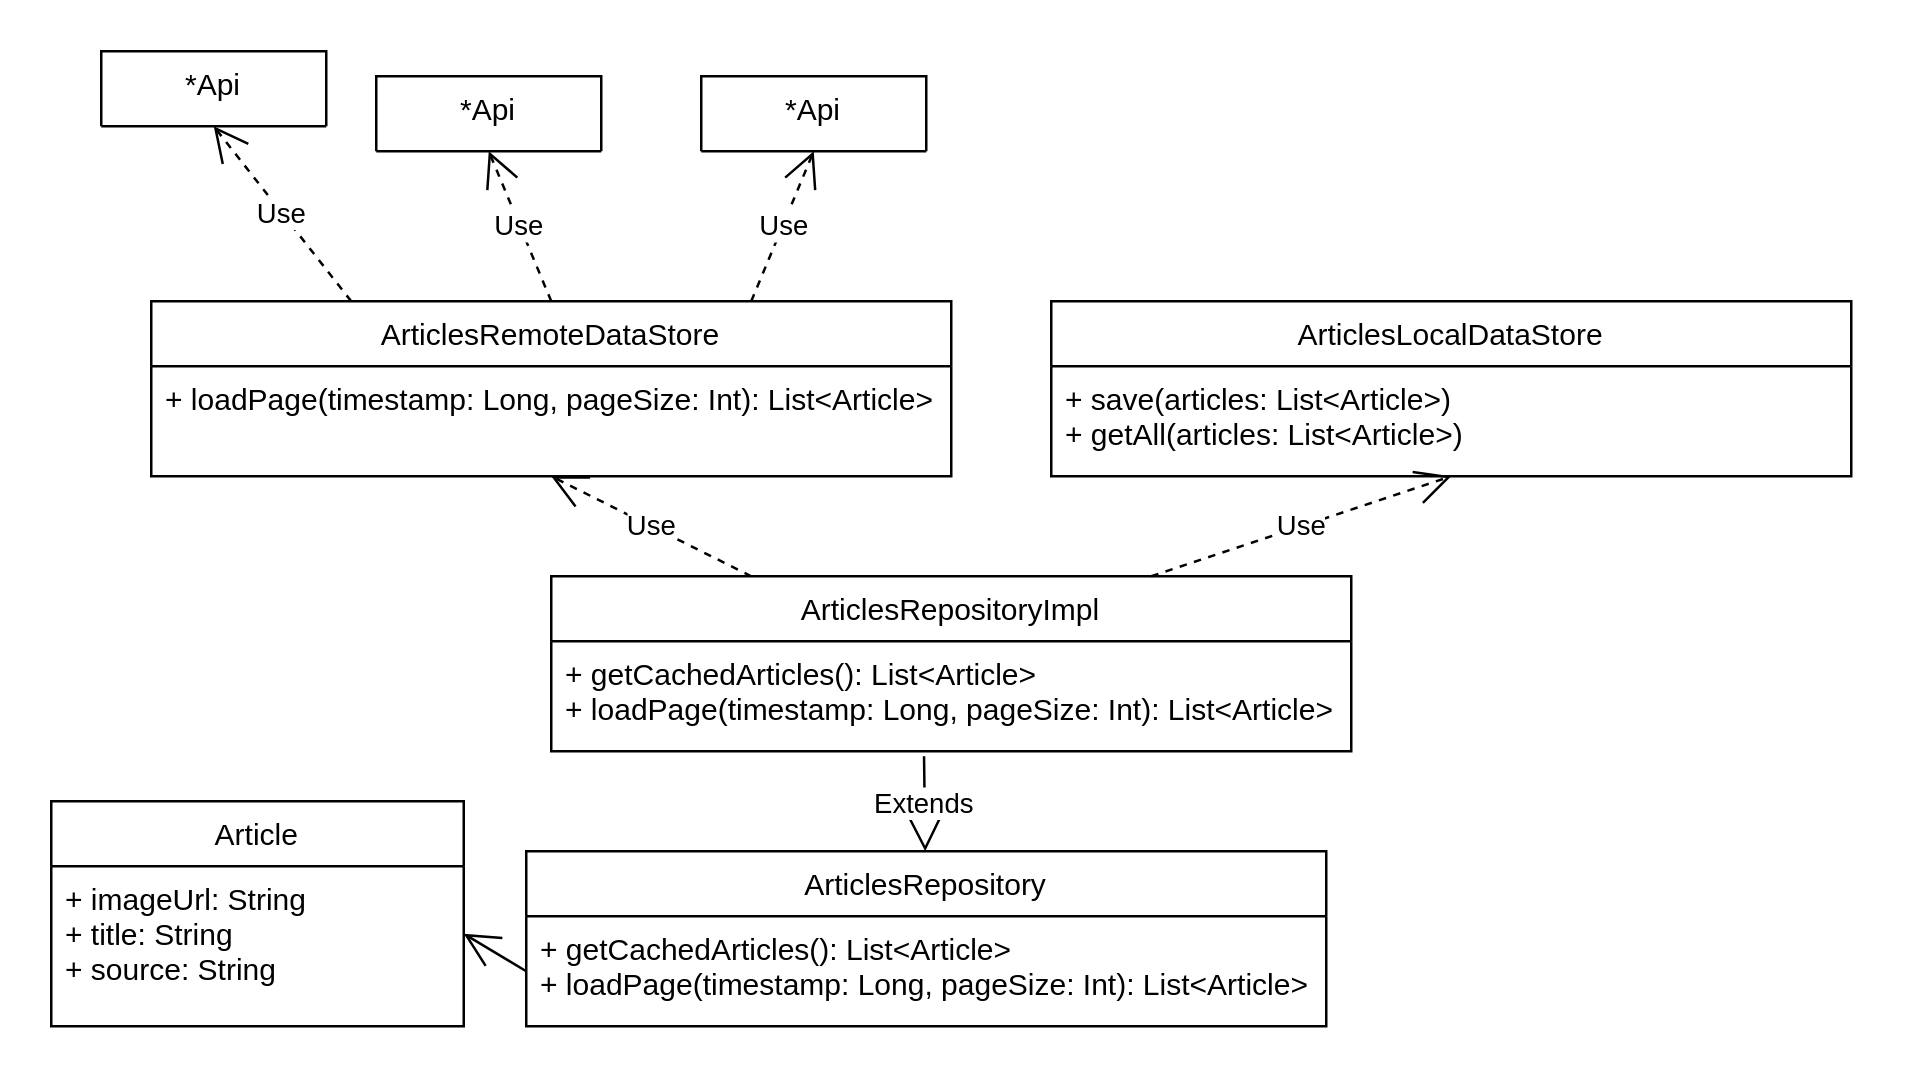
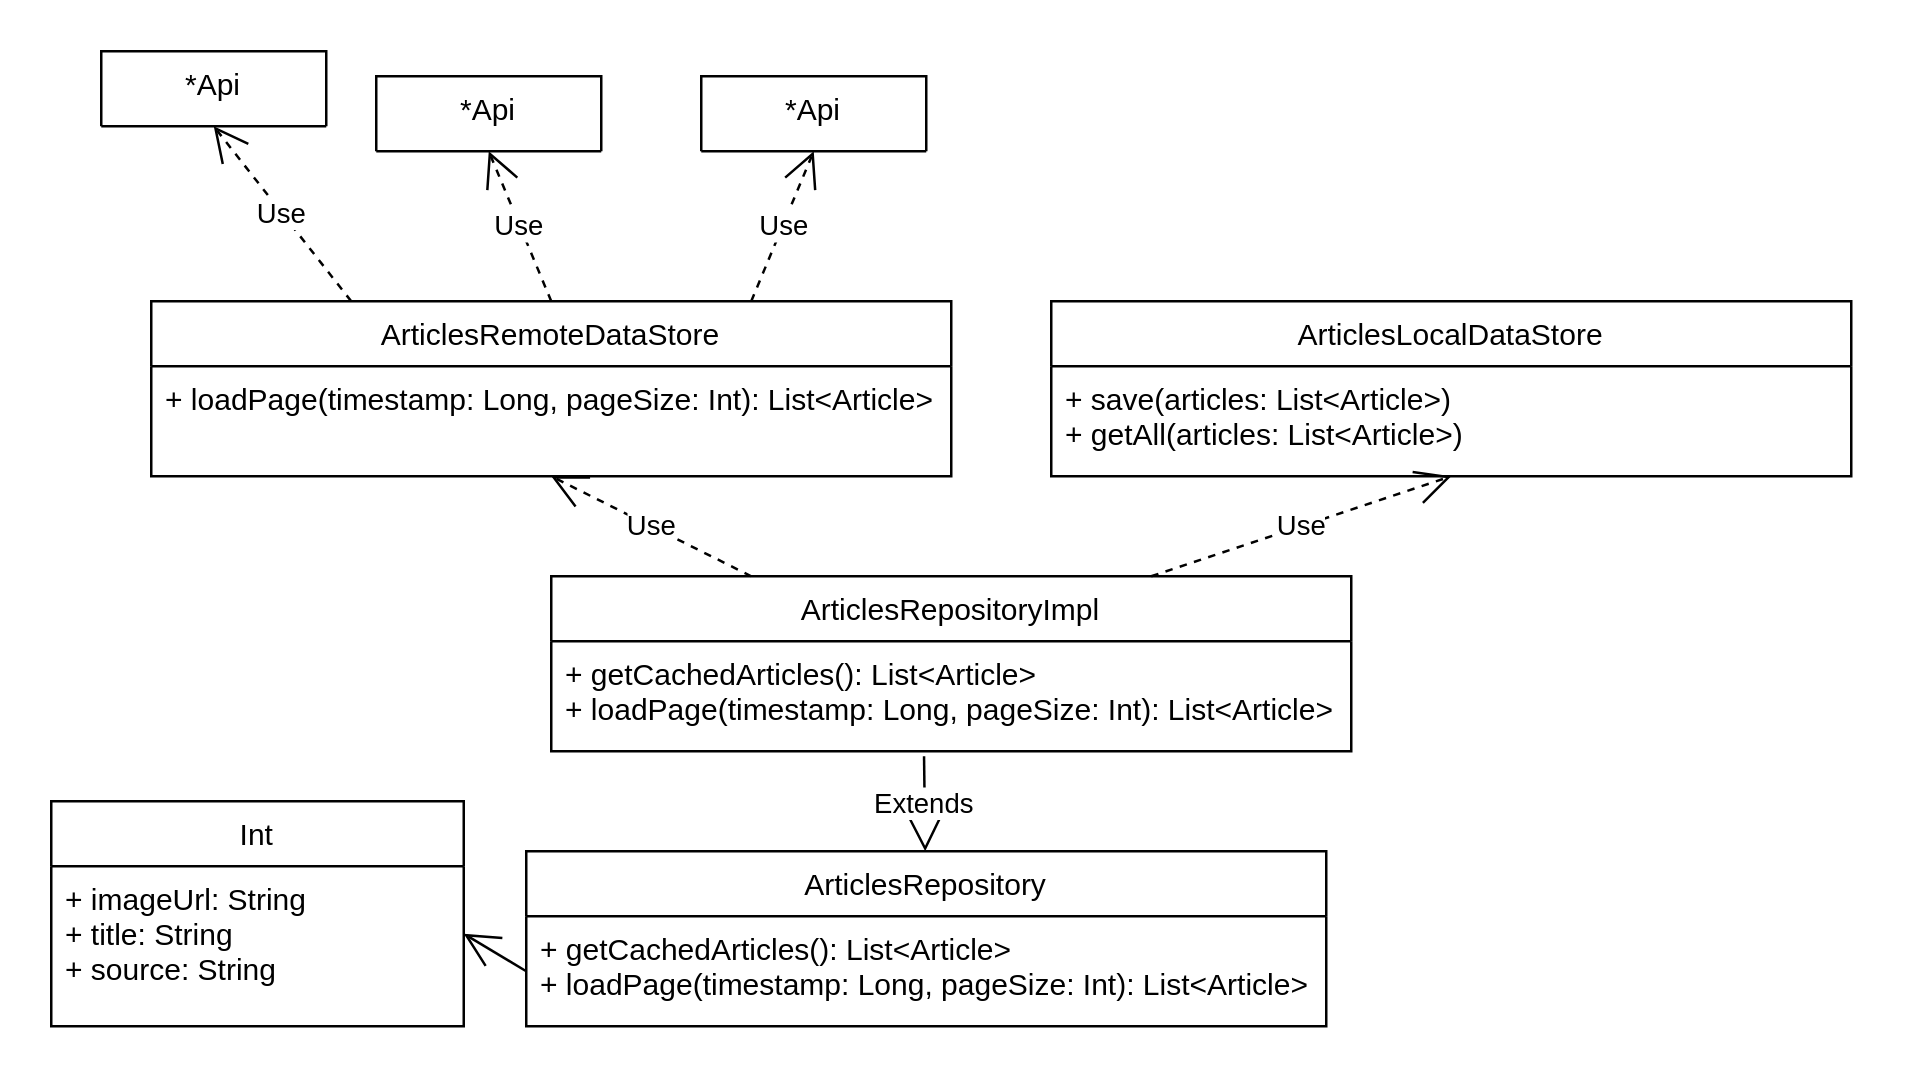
(256, 835) -> (256, 835)
